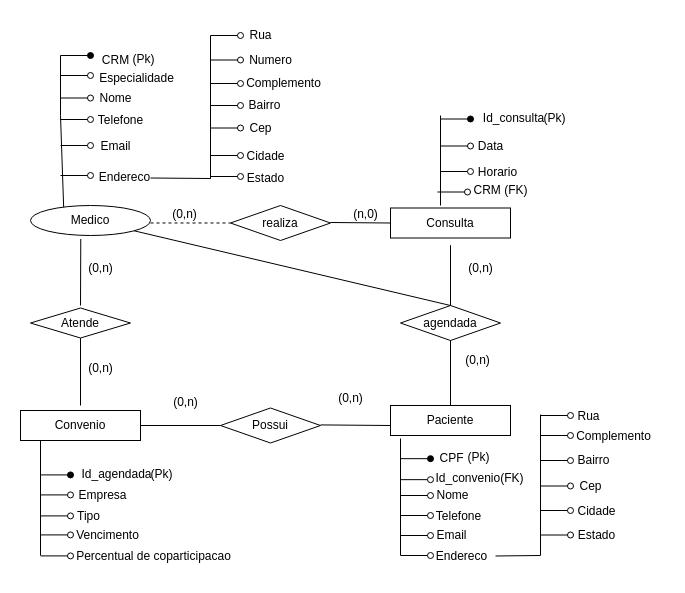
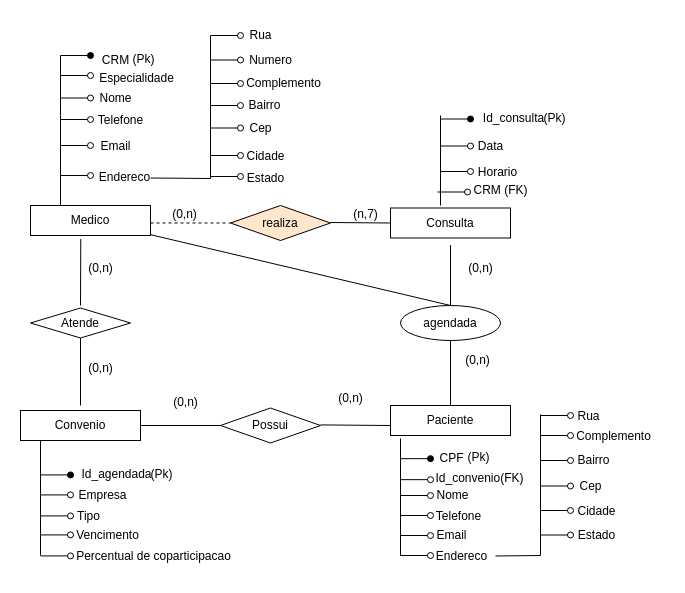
(366, 215) -> (366, 215)
(91, 221) -> (91, 221)
(281, 223) -> (281, 223)
(451, 323) -> (451, 323)
